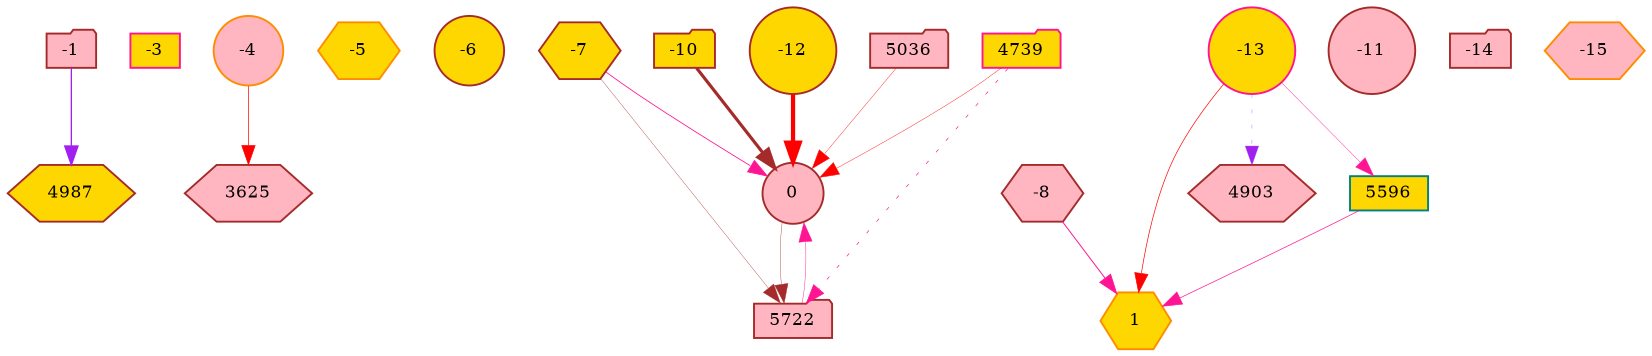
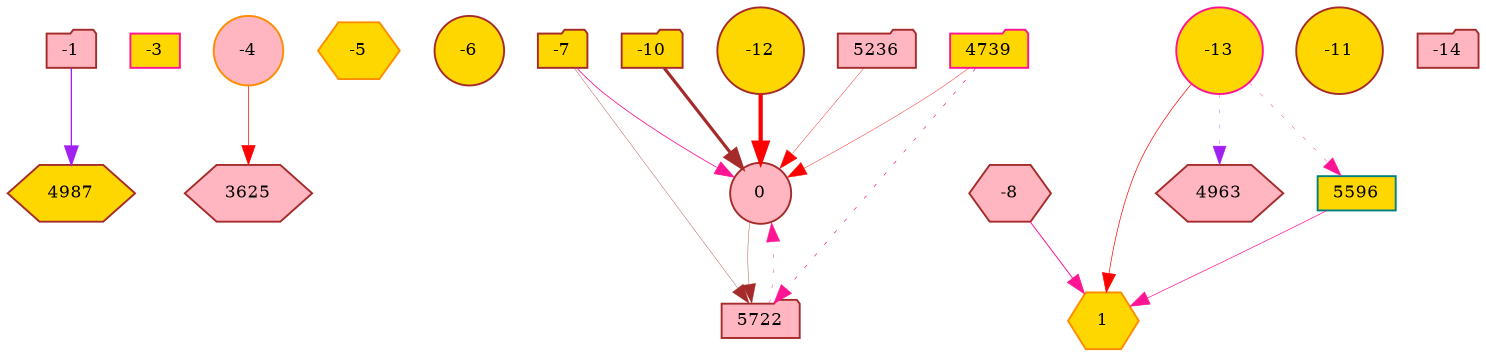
(580, 51) -> (563, 51)
(909, 51) -> (877, 51)
(1372, 51) -> (1340, 51)
(1595, 51) -> none
(1321, 122) -> (1289, 122)
(1252, 193) -> (1220, 193)
(805, 273) -> (773, 273)
